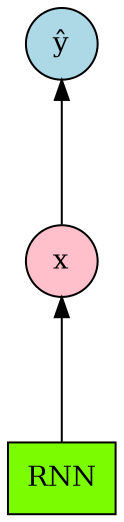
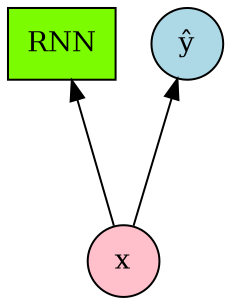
(62, 380) -> (96, 163)
